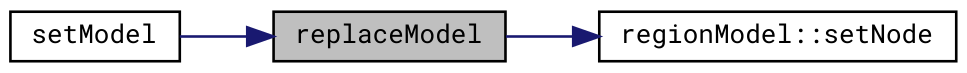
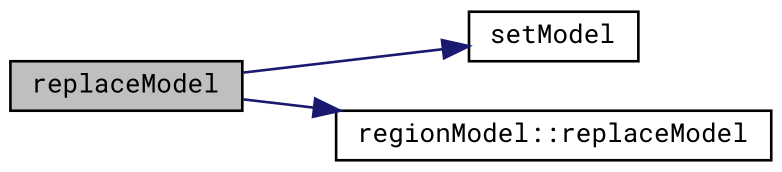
(213, 36) -> (343, 61)
(778, 36) -> (554, 135)
